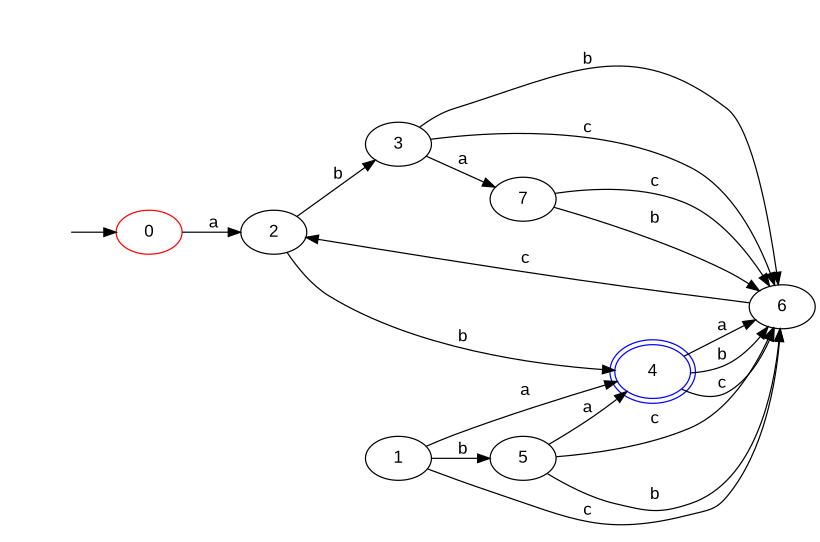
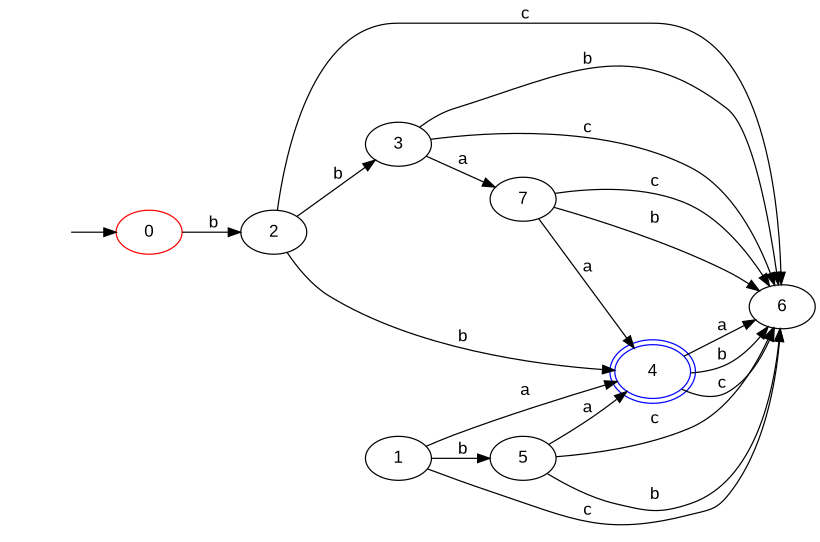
(211, 223) -> (211, 223)
(534, 273) -> (558, 23)
none -> (583, 278)
